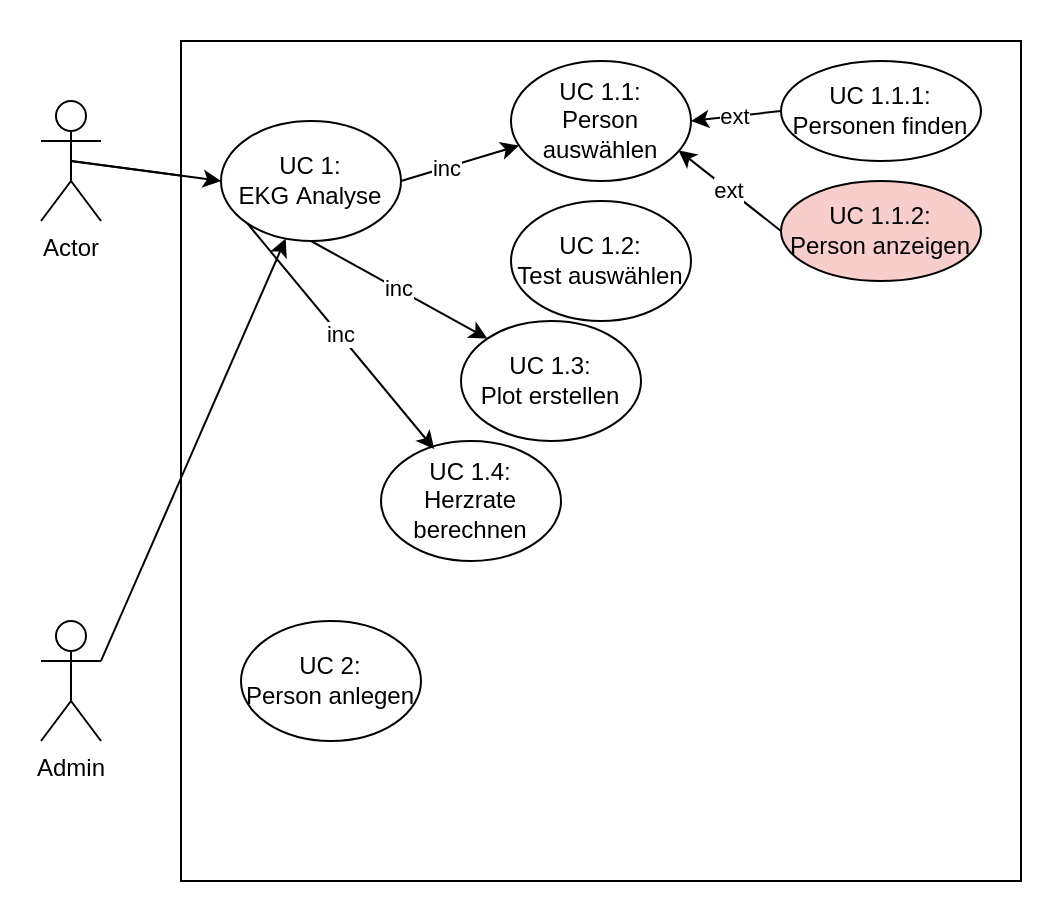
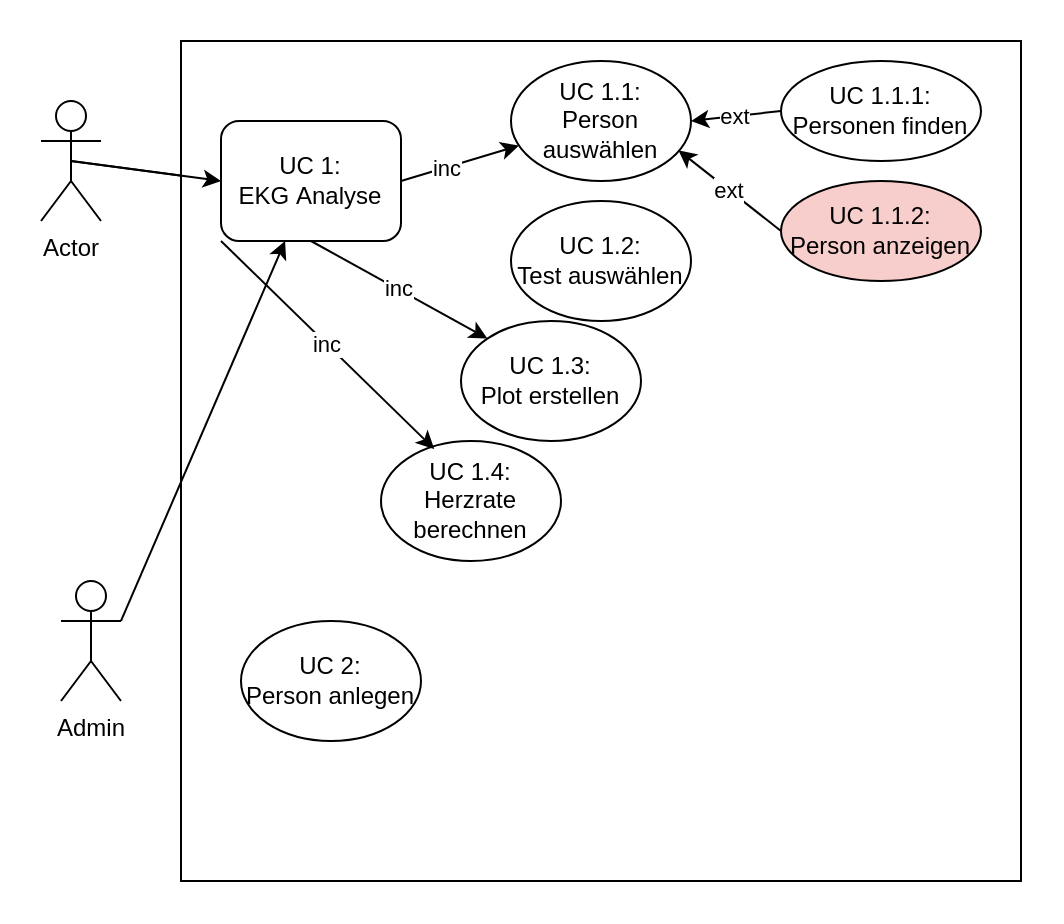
(311, 181) -> (311, 181)
(71, 681) -> (91, 641)
